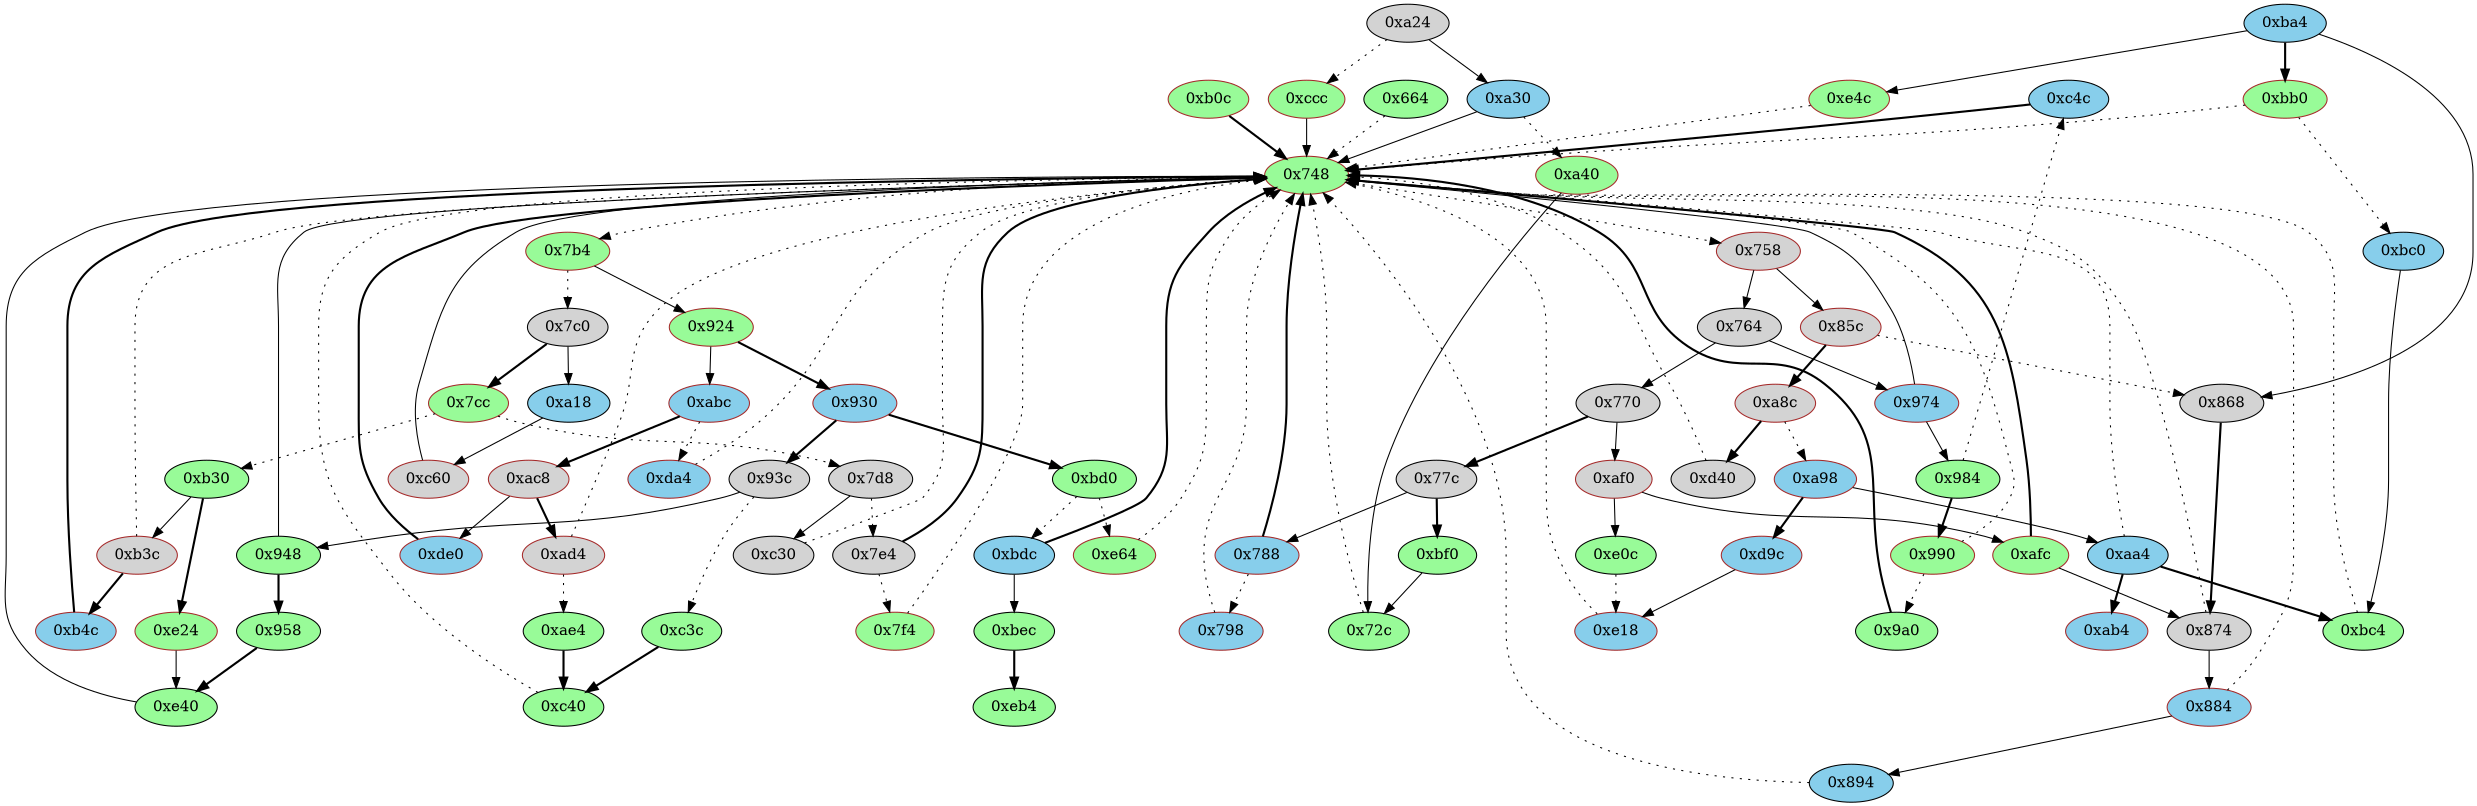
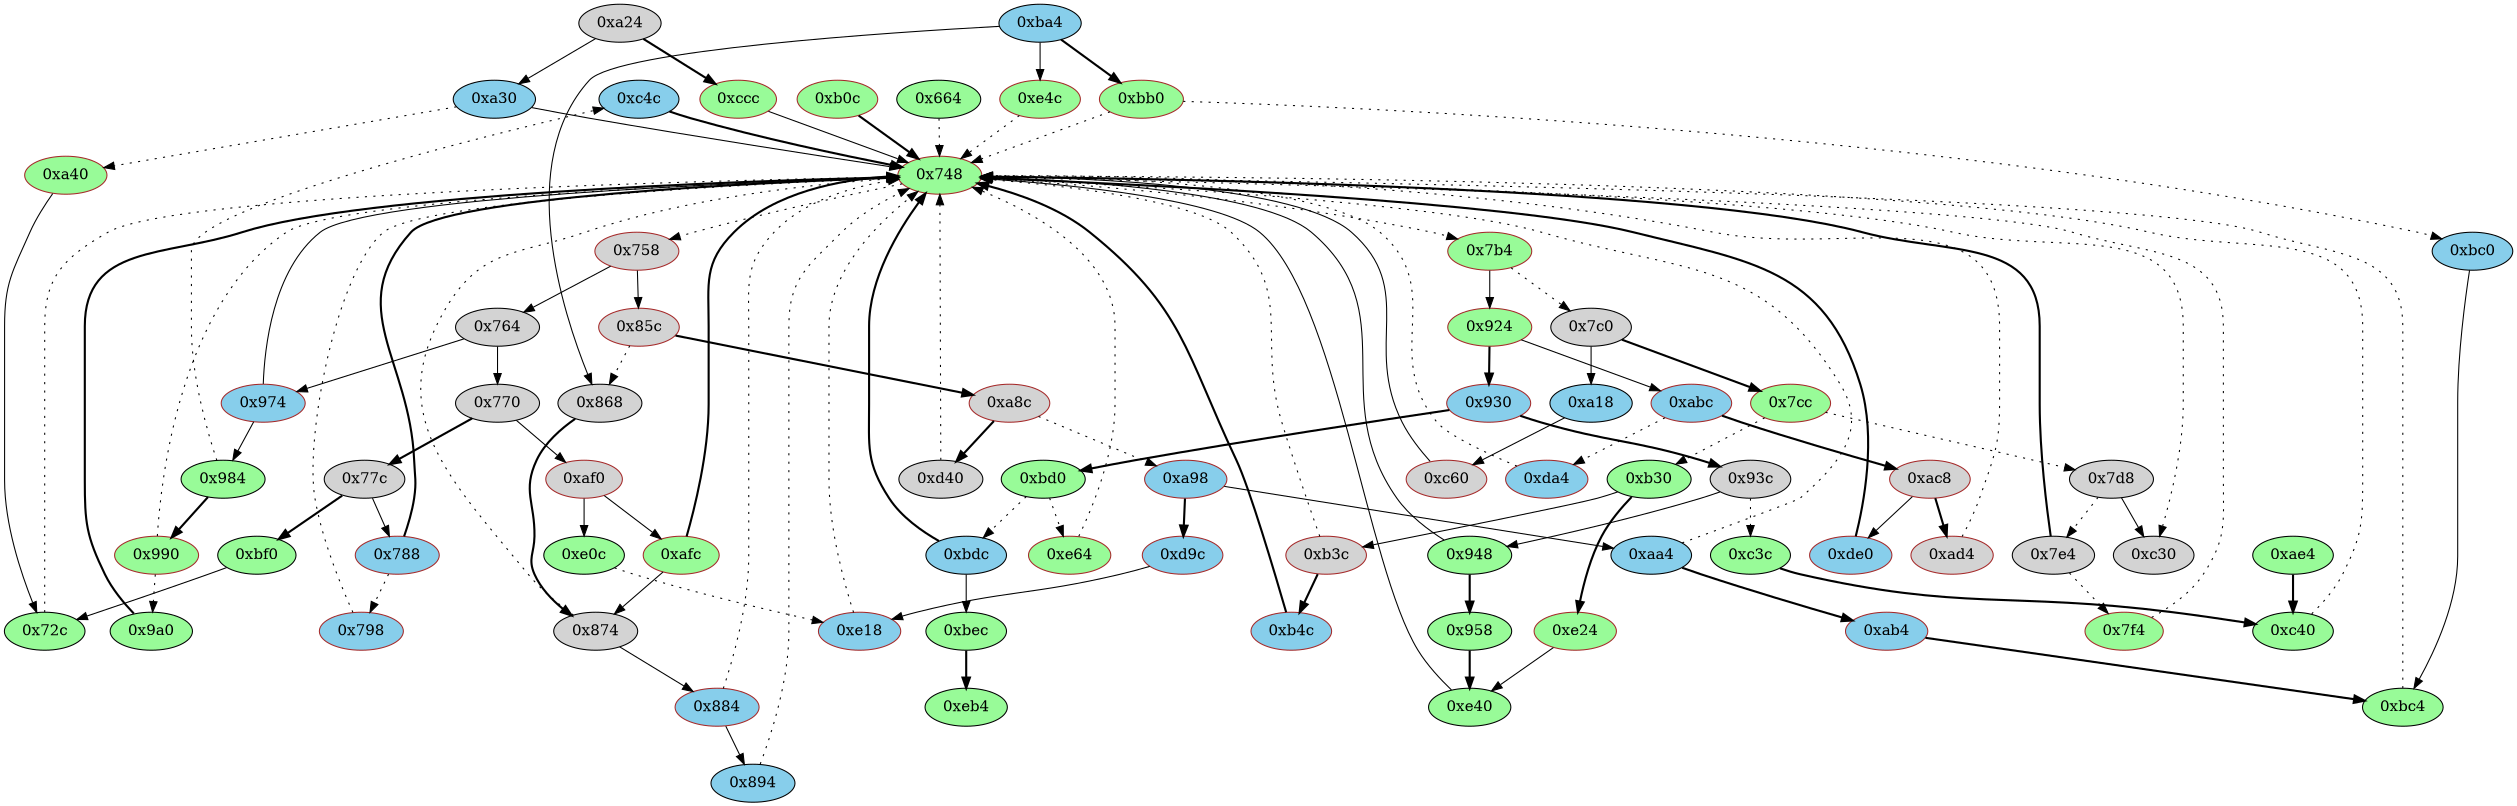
(1361, 58) -> (681, 62)
(945, 284) -> (1816, 213)
(564, 588) -> none
(2240, 592) -> (2140, 669)
